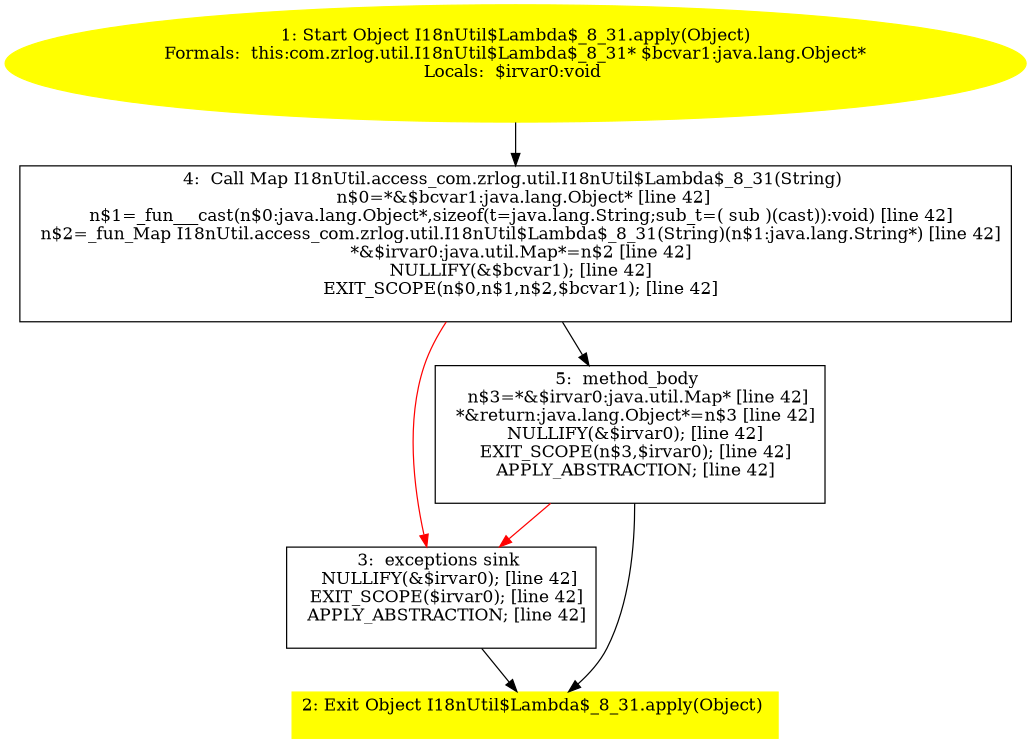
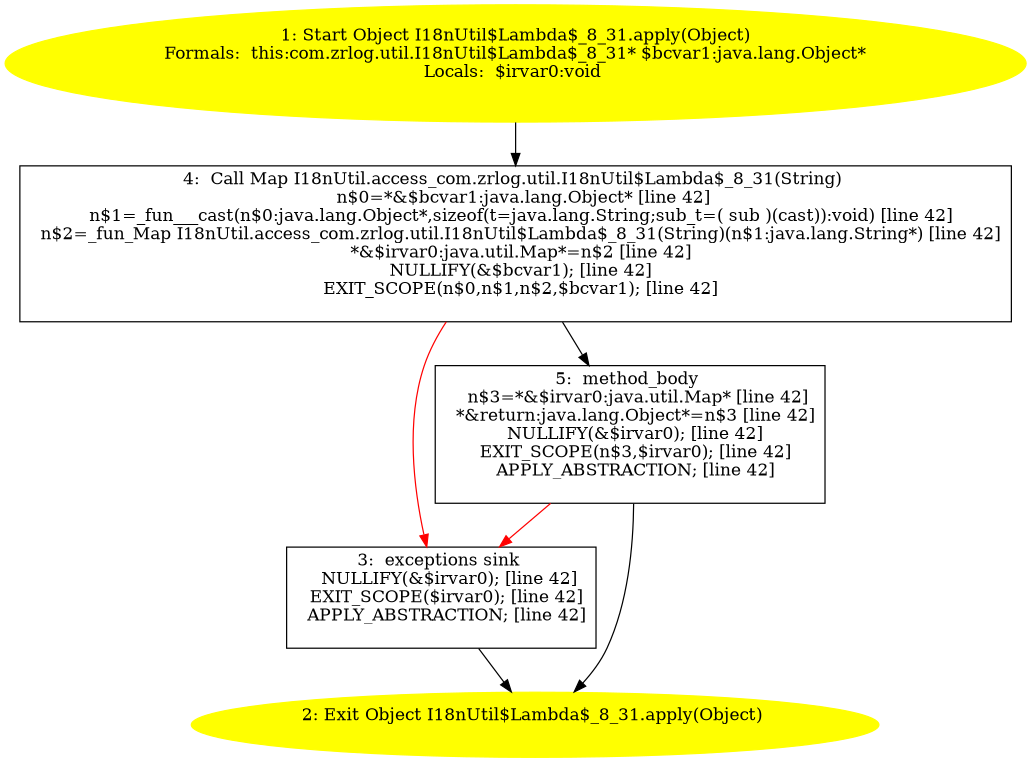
(535, 715) -> (535, 725)
